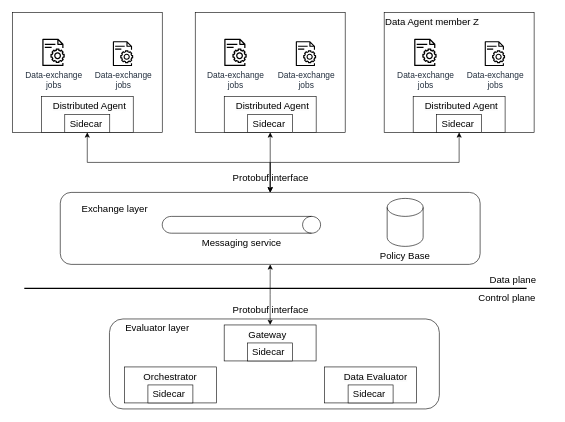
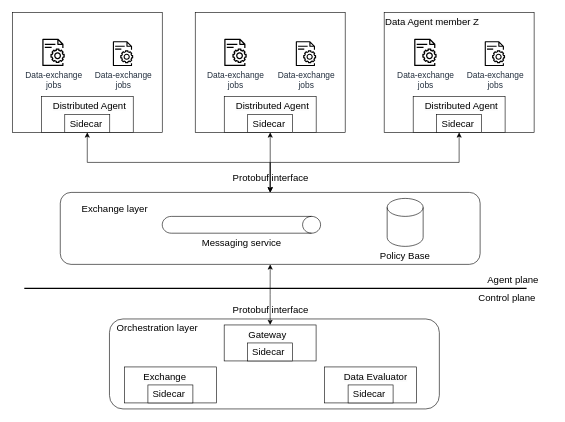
(513, 279) -> (513, 279)
(158, 328) -> (158, 328)
(168, 375) -> (160, 375)
